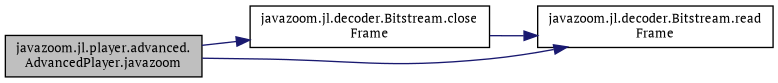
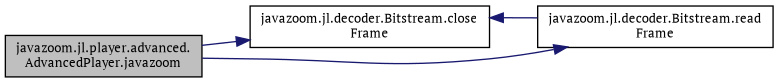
(507, 36) -> (521, 18)
